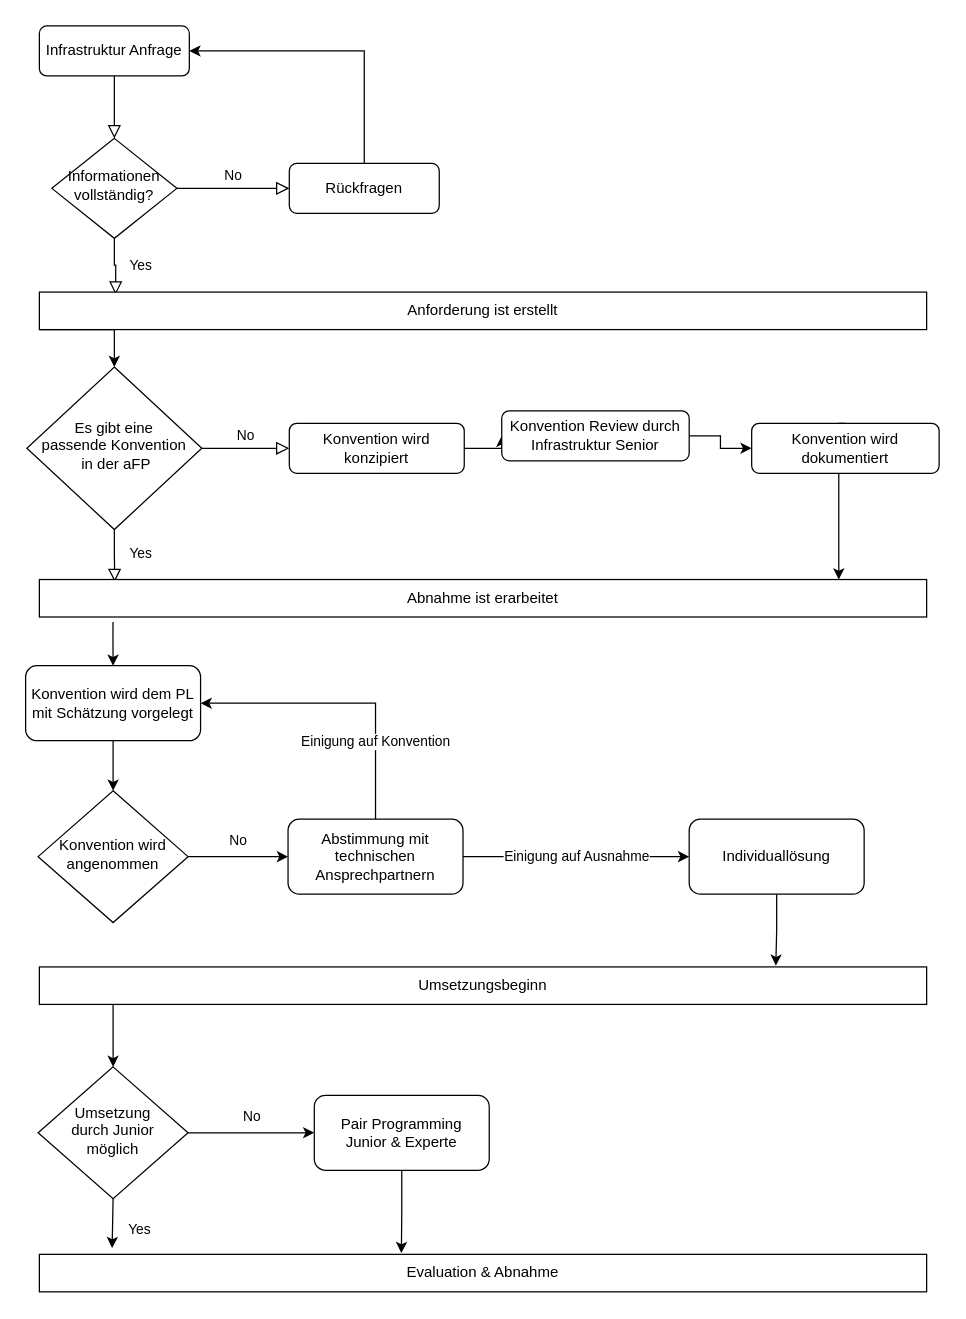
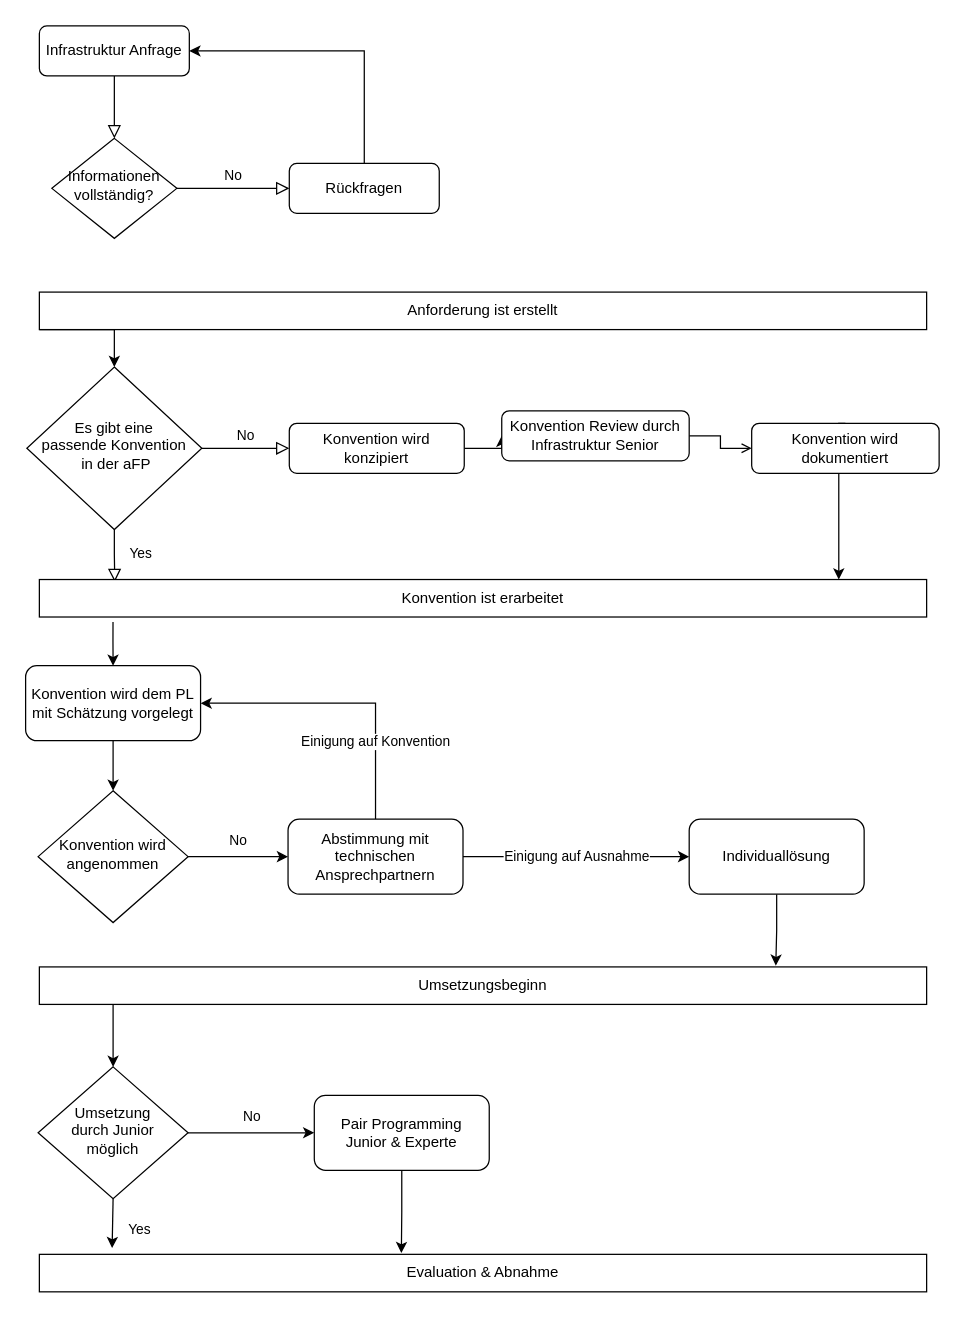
(114, 260) -> none
(742, 448) -> (744, 448)
(483, 598) -> (483, 598)
